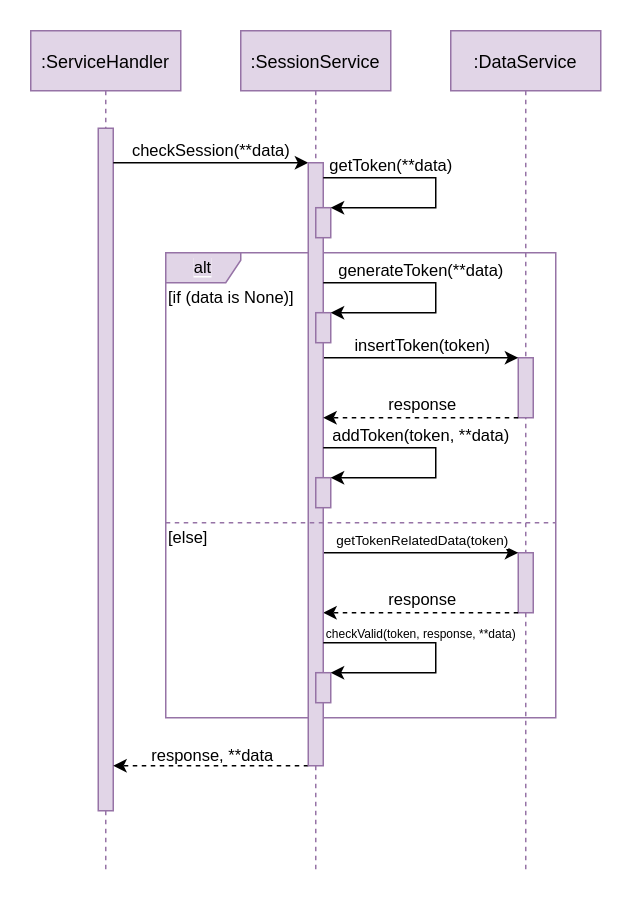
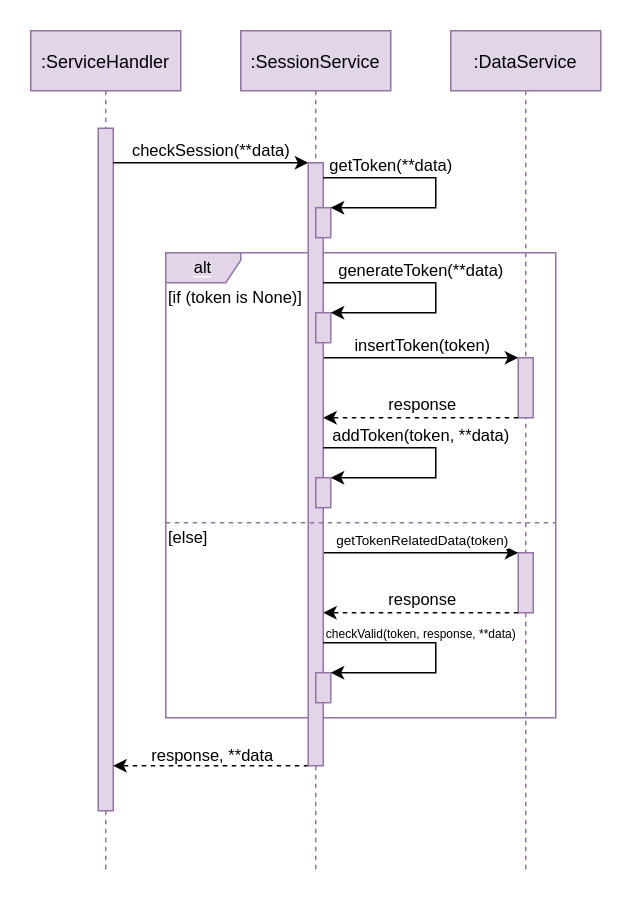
(246, 298) -> (250, 298)
